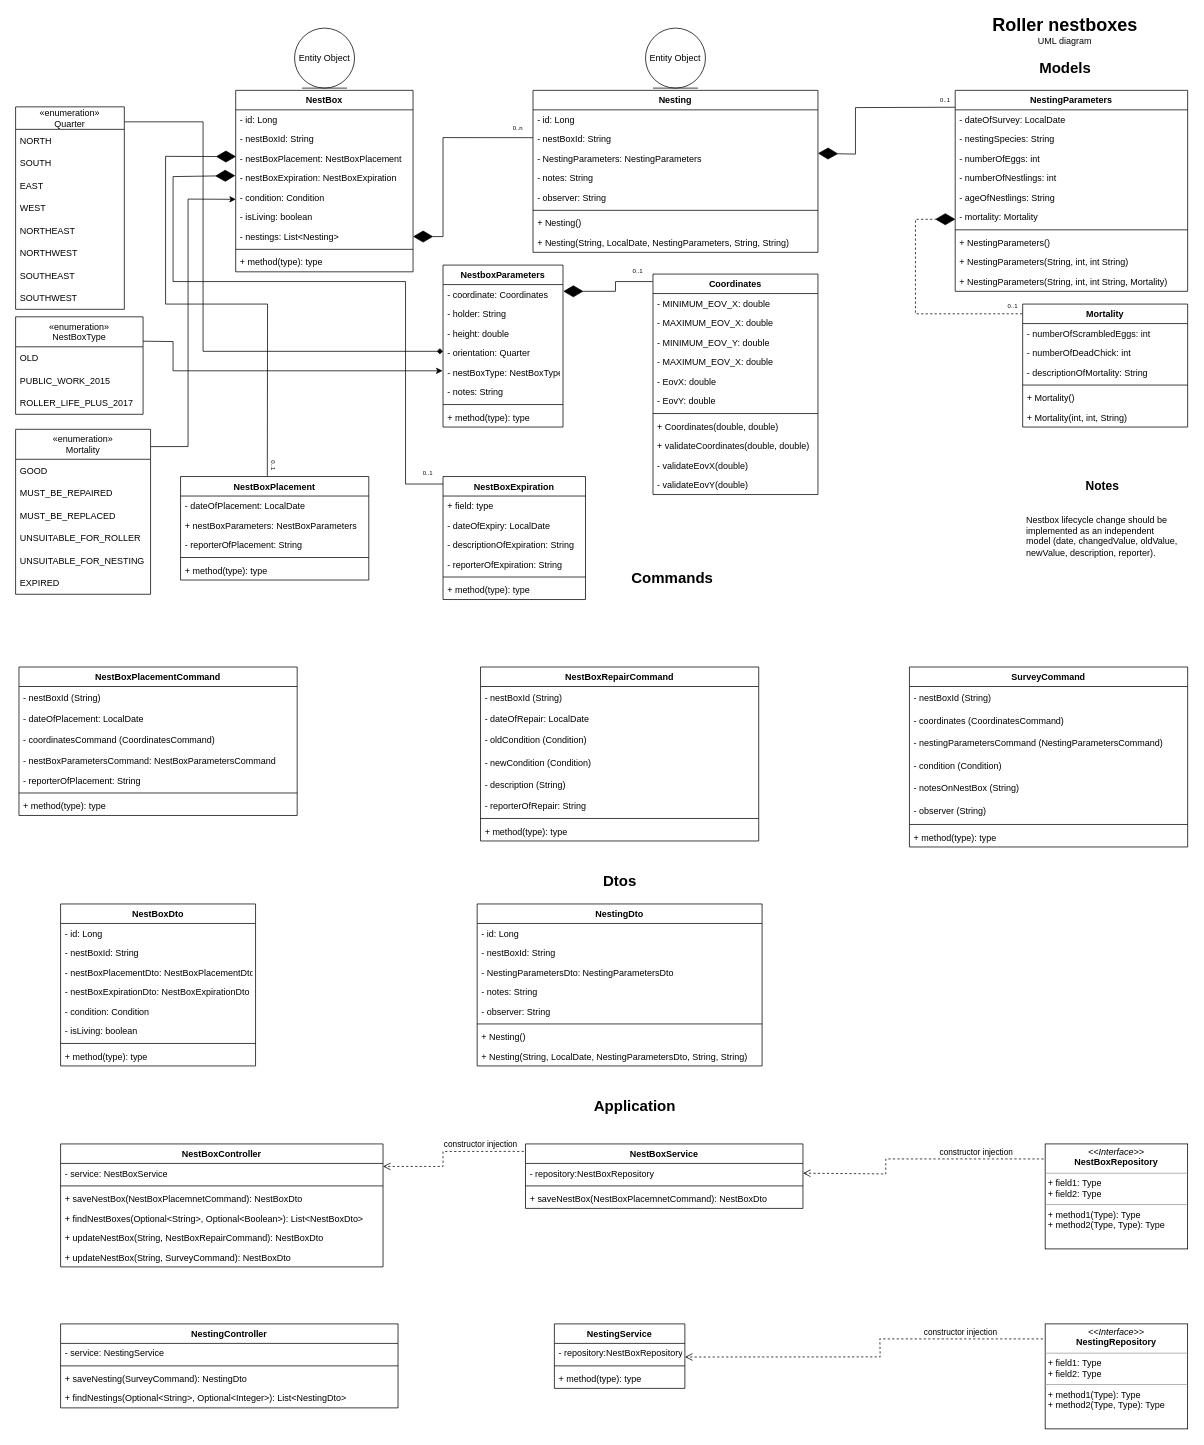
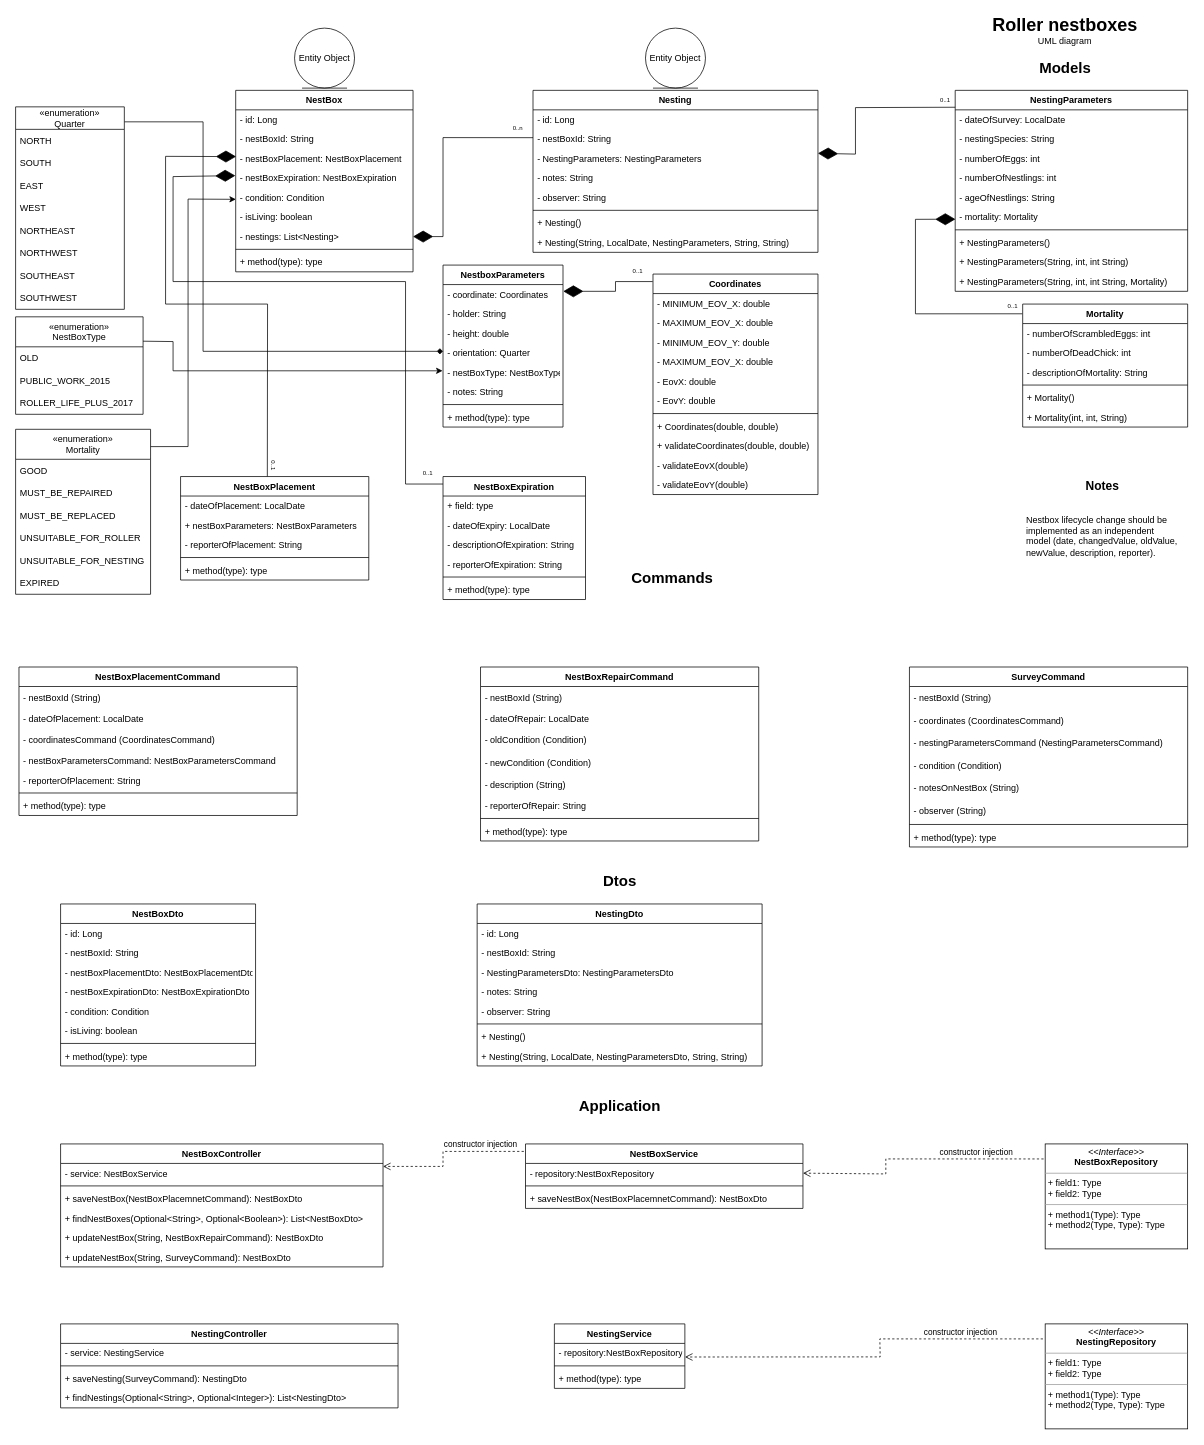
(915, 310) -> (915, 310)
(635, 1110) -> (620, 1110)
